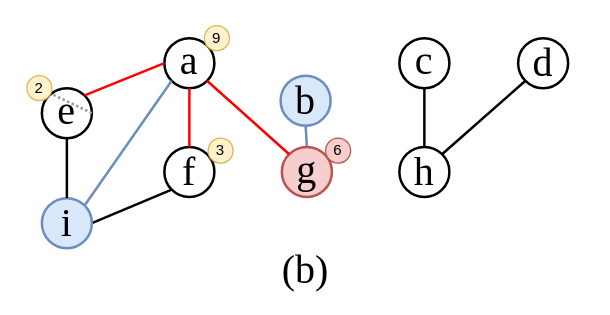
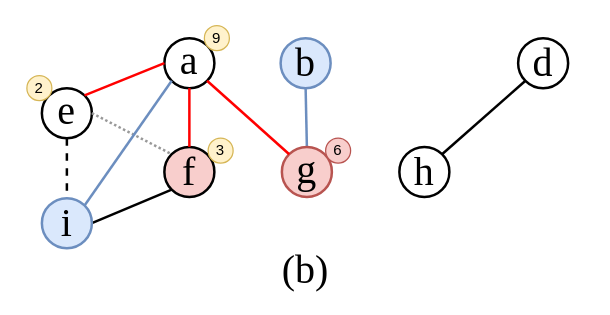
(424, 63) -> none
(306, 101) -> (306, 63)
(72, 104) -> (130, 133)
(424, 118) -> none
(67, 169) -> (67, 169)
(189, 172) -> (189, 172)
